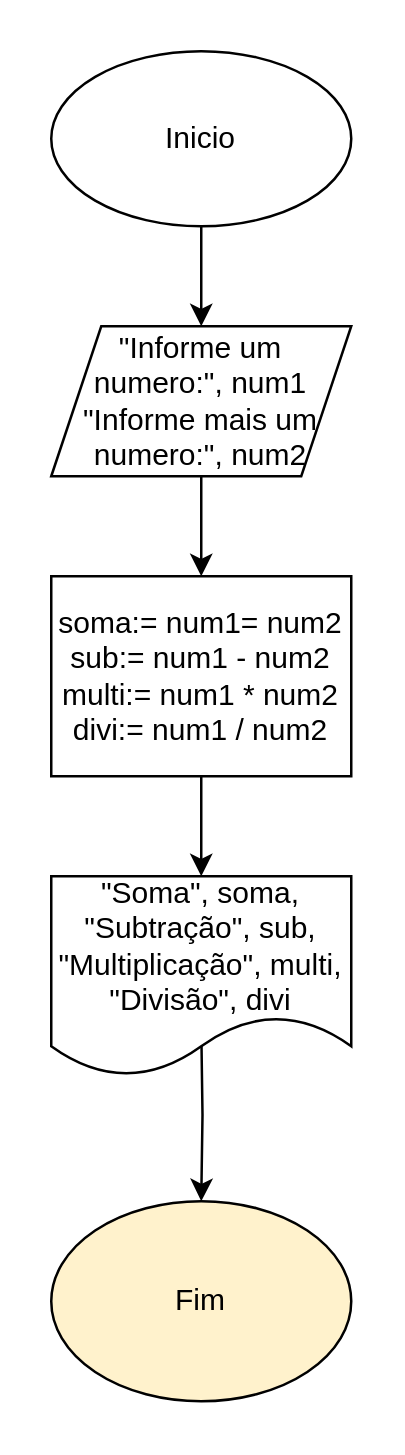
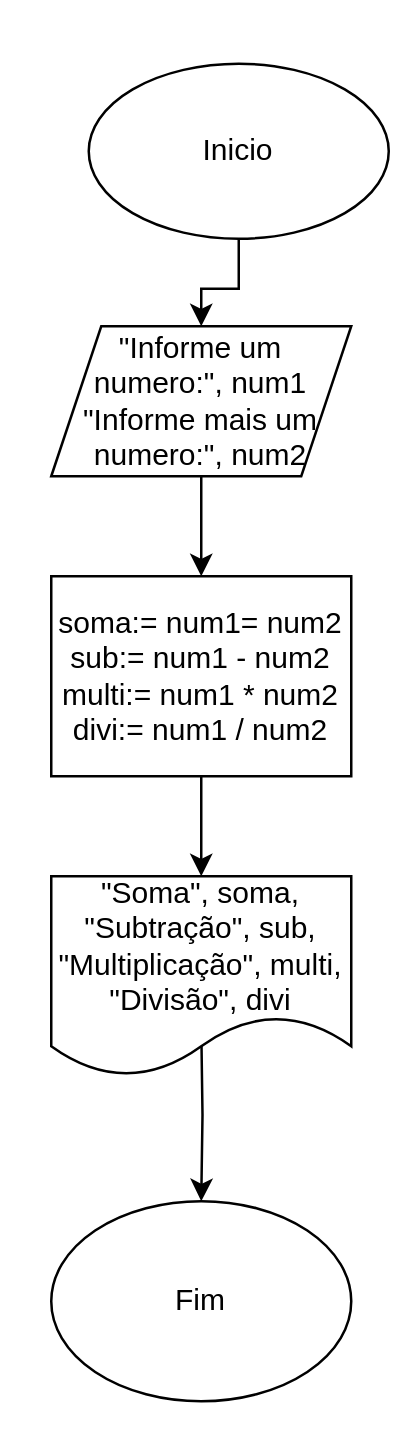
(201, 139) -> (239, 151)
(201, 1301) -> (201, 1301)
